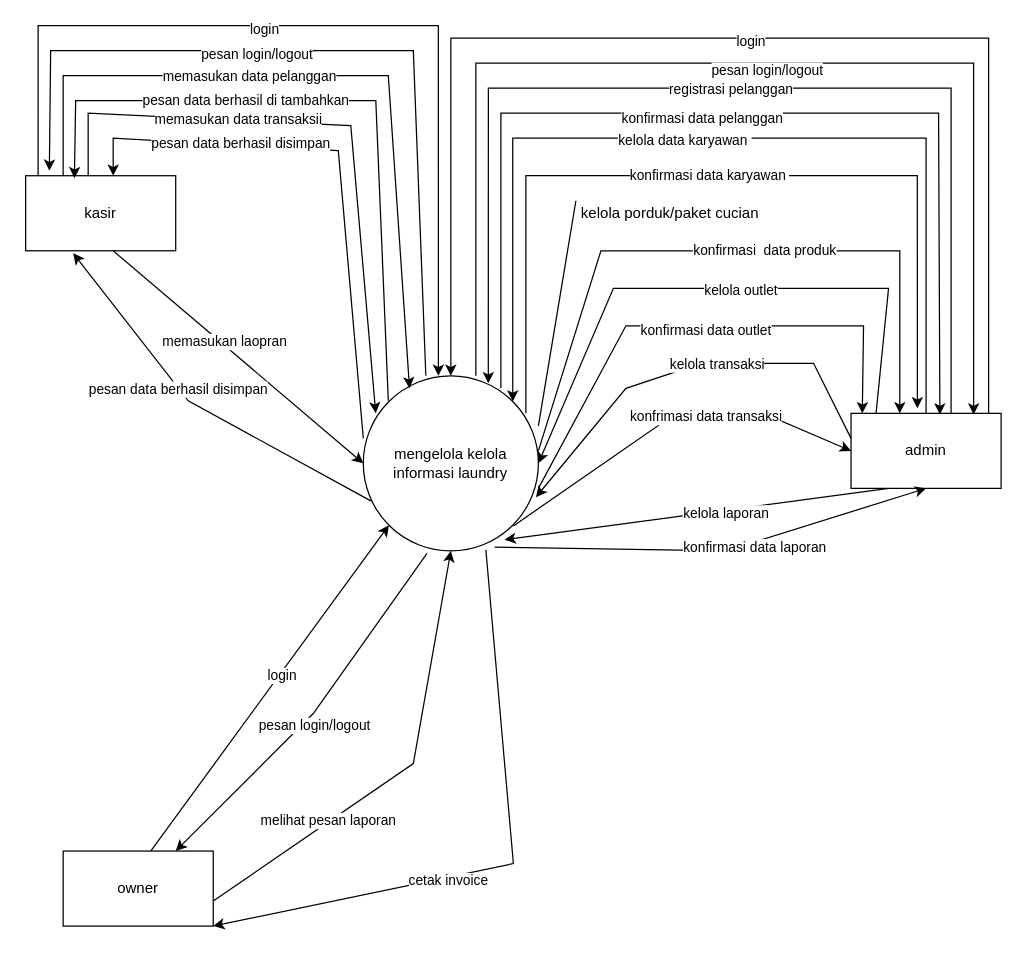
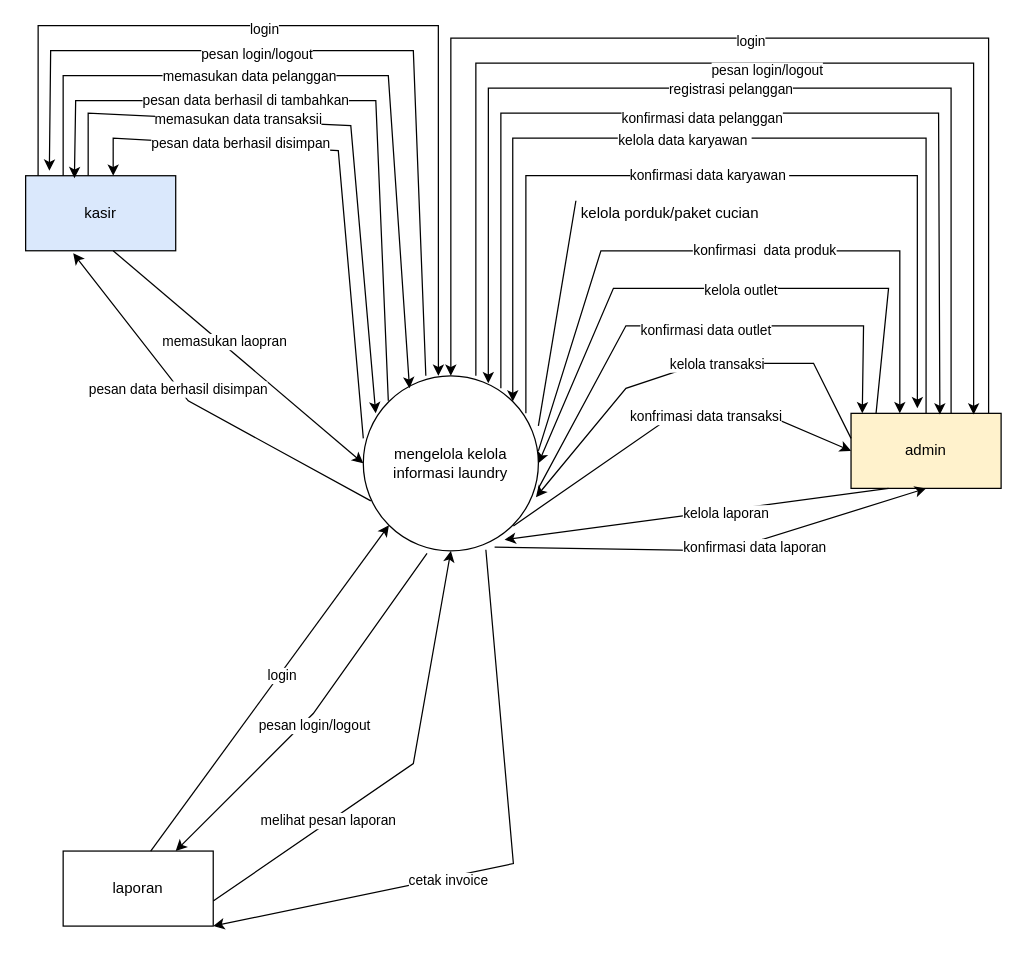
(101, 213) -> (101, 213)
(926, 451) -> (926, 451)
(138, 888) -> (138, 888)
